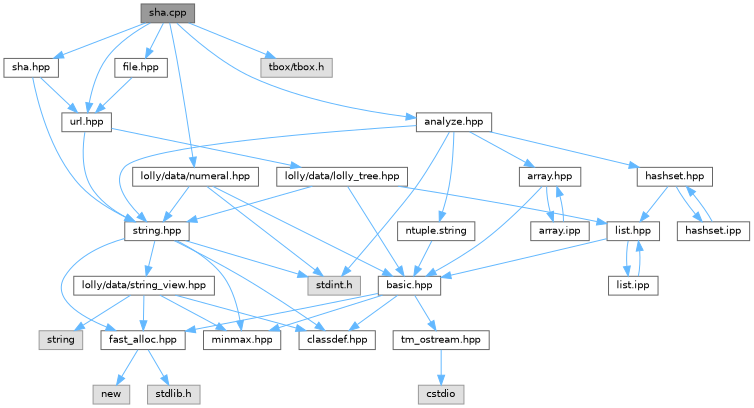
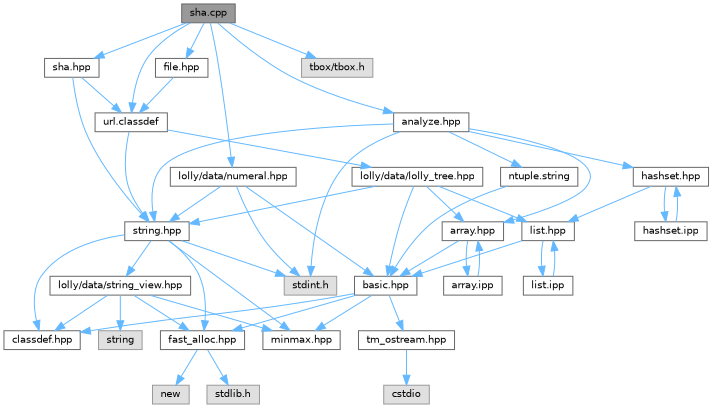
(87, 122) -> (131, 122)
none -> (441, 200)
